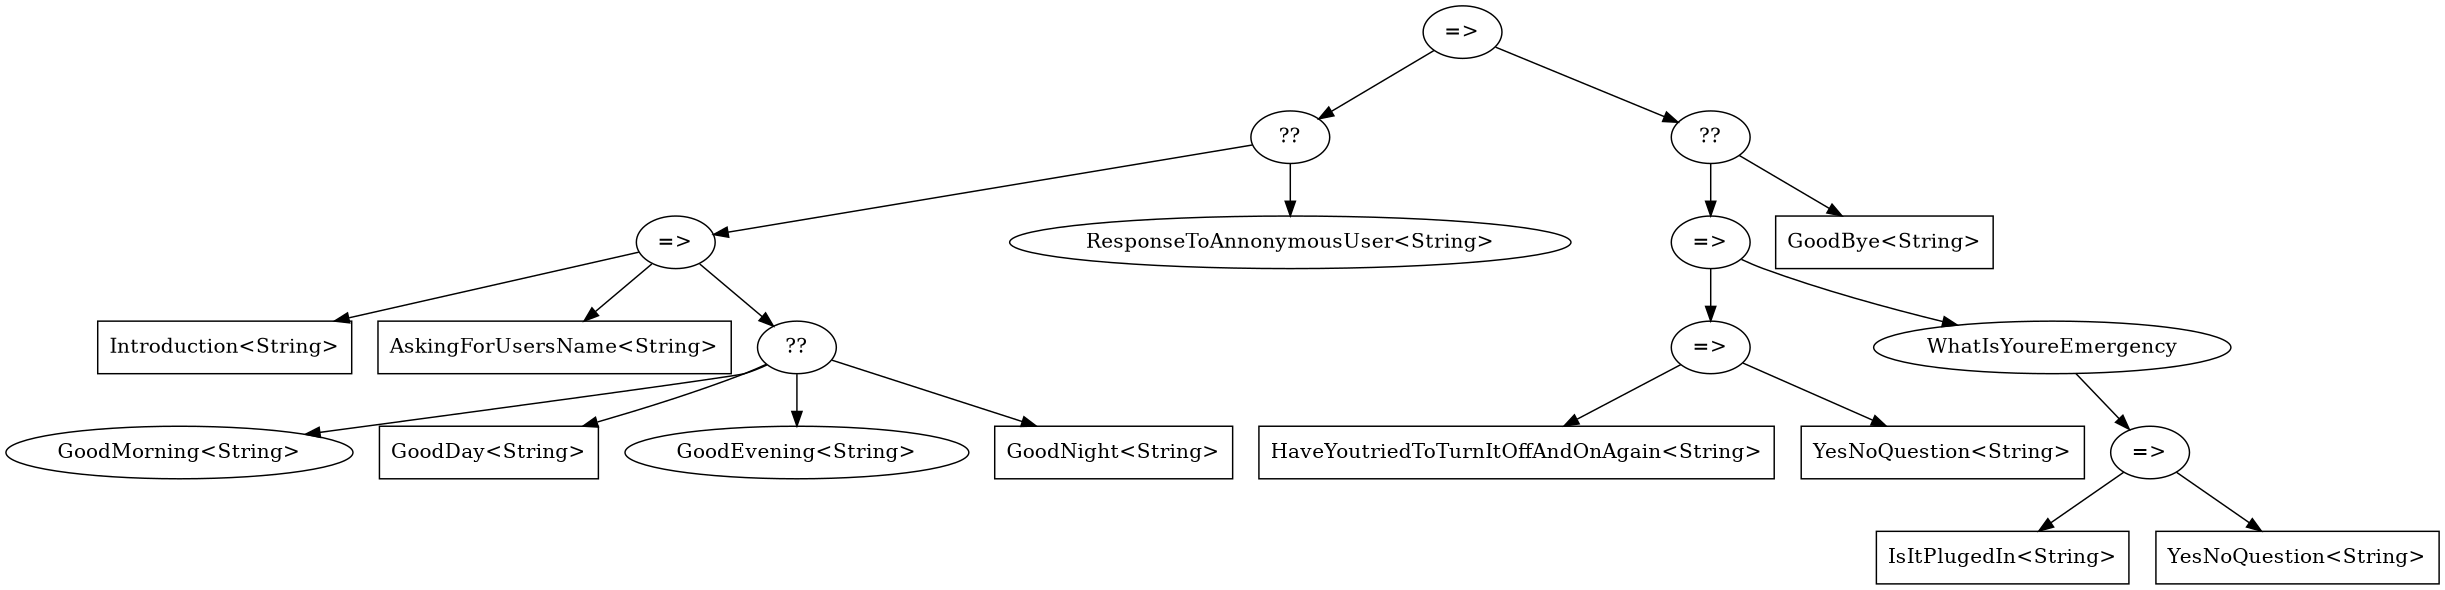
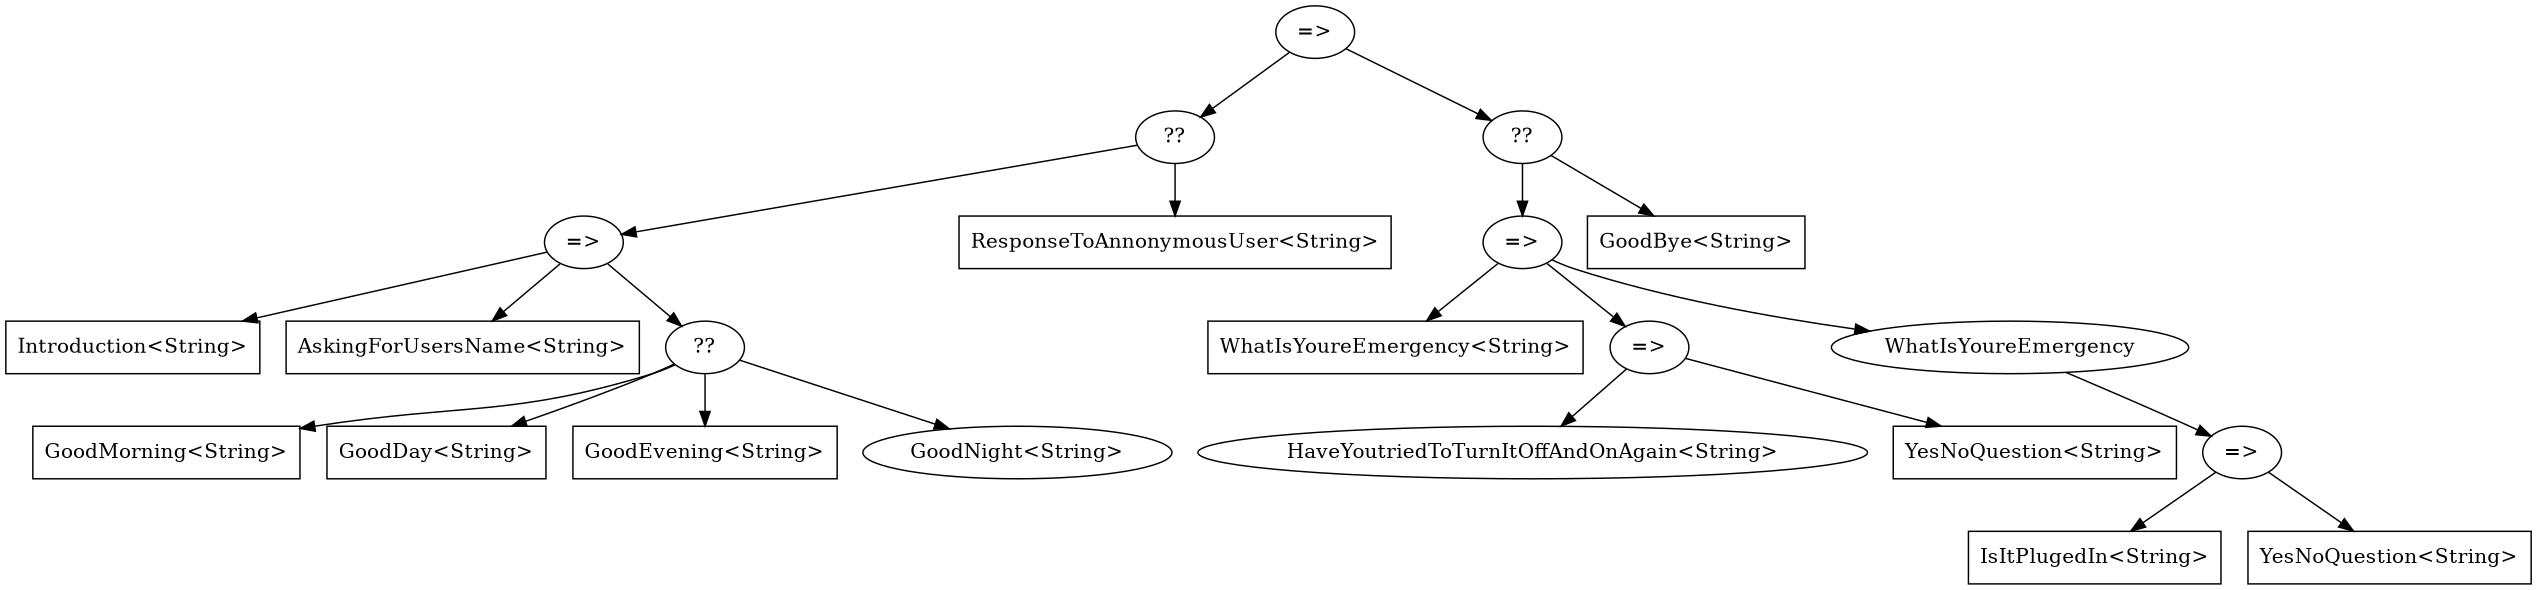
(1290, 242) -> (1175, 242)
none -> (1395, 347)
(179, 453) -> (166, 453)
(797, 453) -> (705, 453)
(1114, 453) -> (1017, 453)
(1517, 453) -> (1533, 453)
